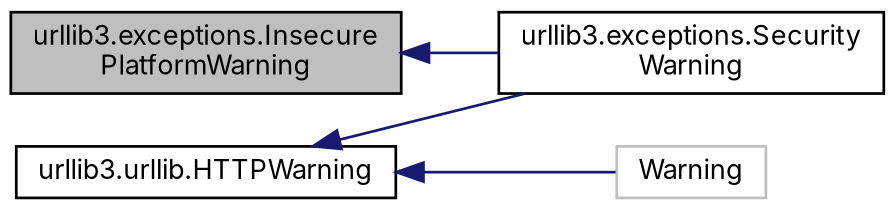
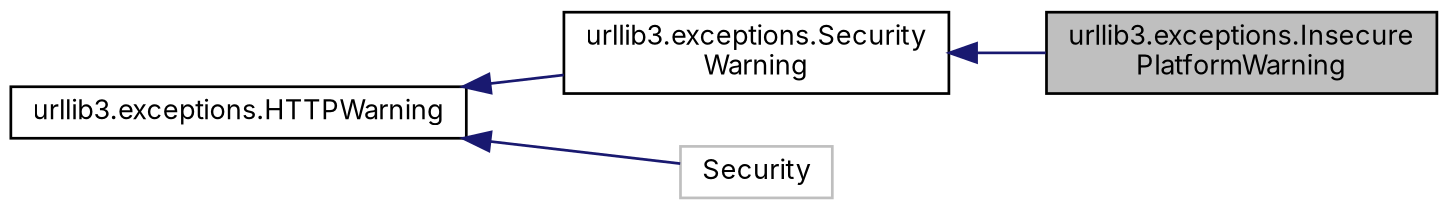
(464, 53) -> (1011, 53)
(206, 172) -> (239, 113)
(691, 172) -> (756, 172)
